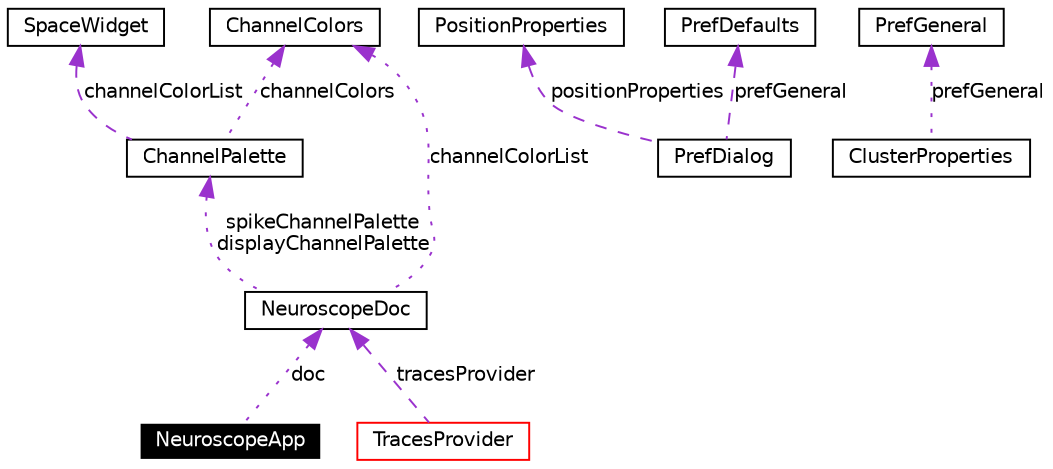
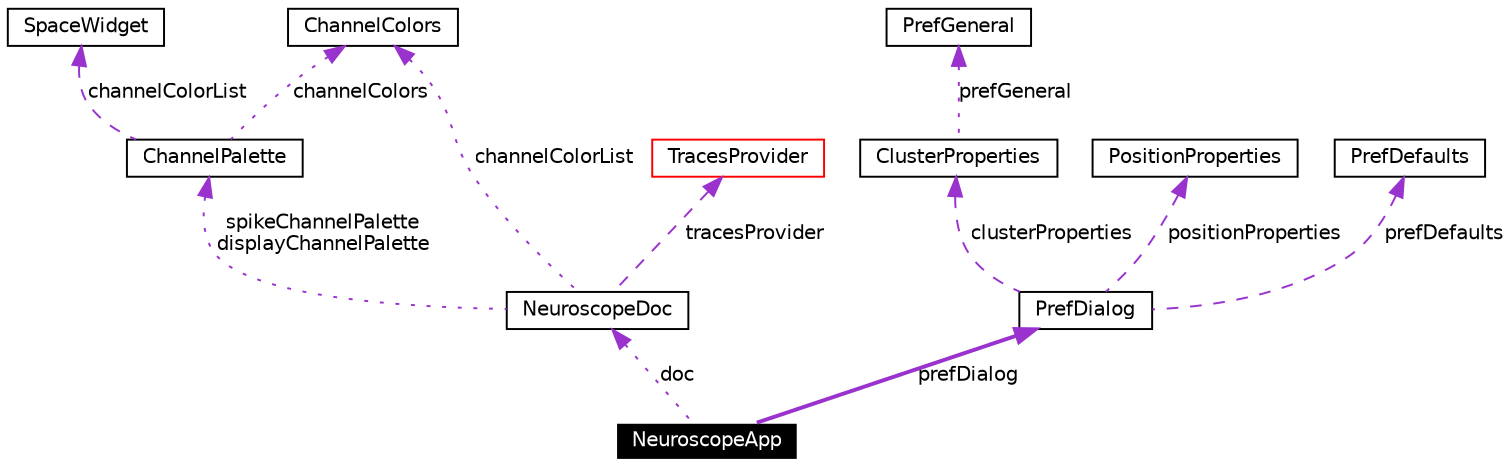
(791, 93) -> (1444, 234)
none -> (970, 256)
none -> (887, 379)
(396, 384) -> (661, 242)
